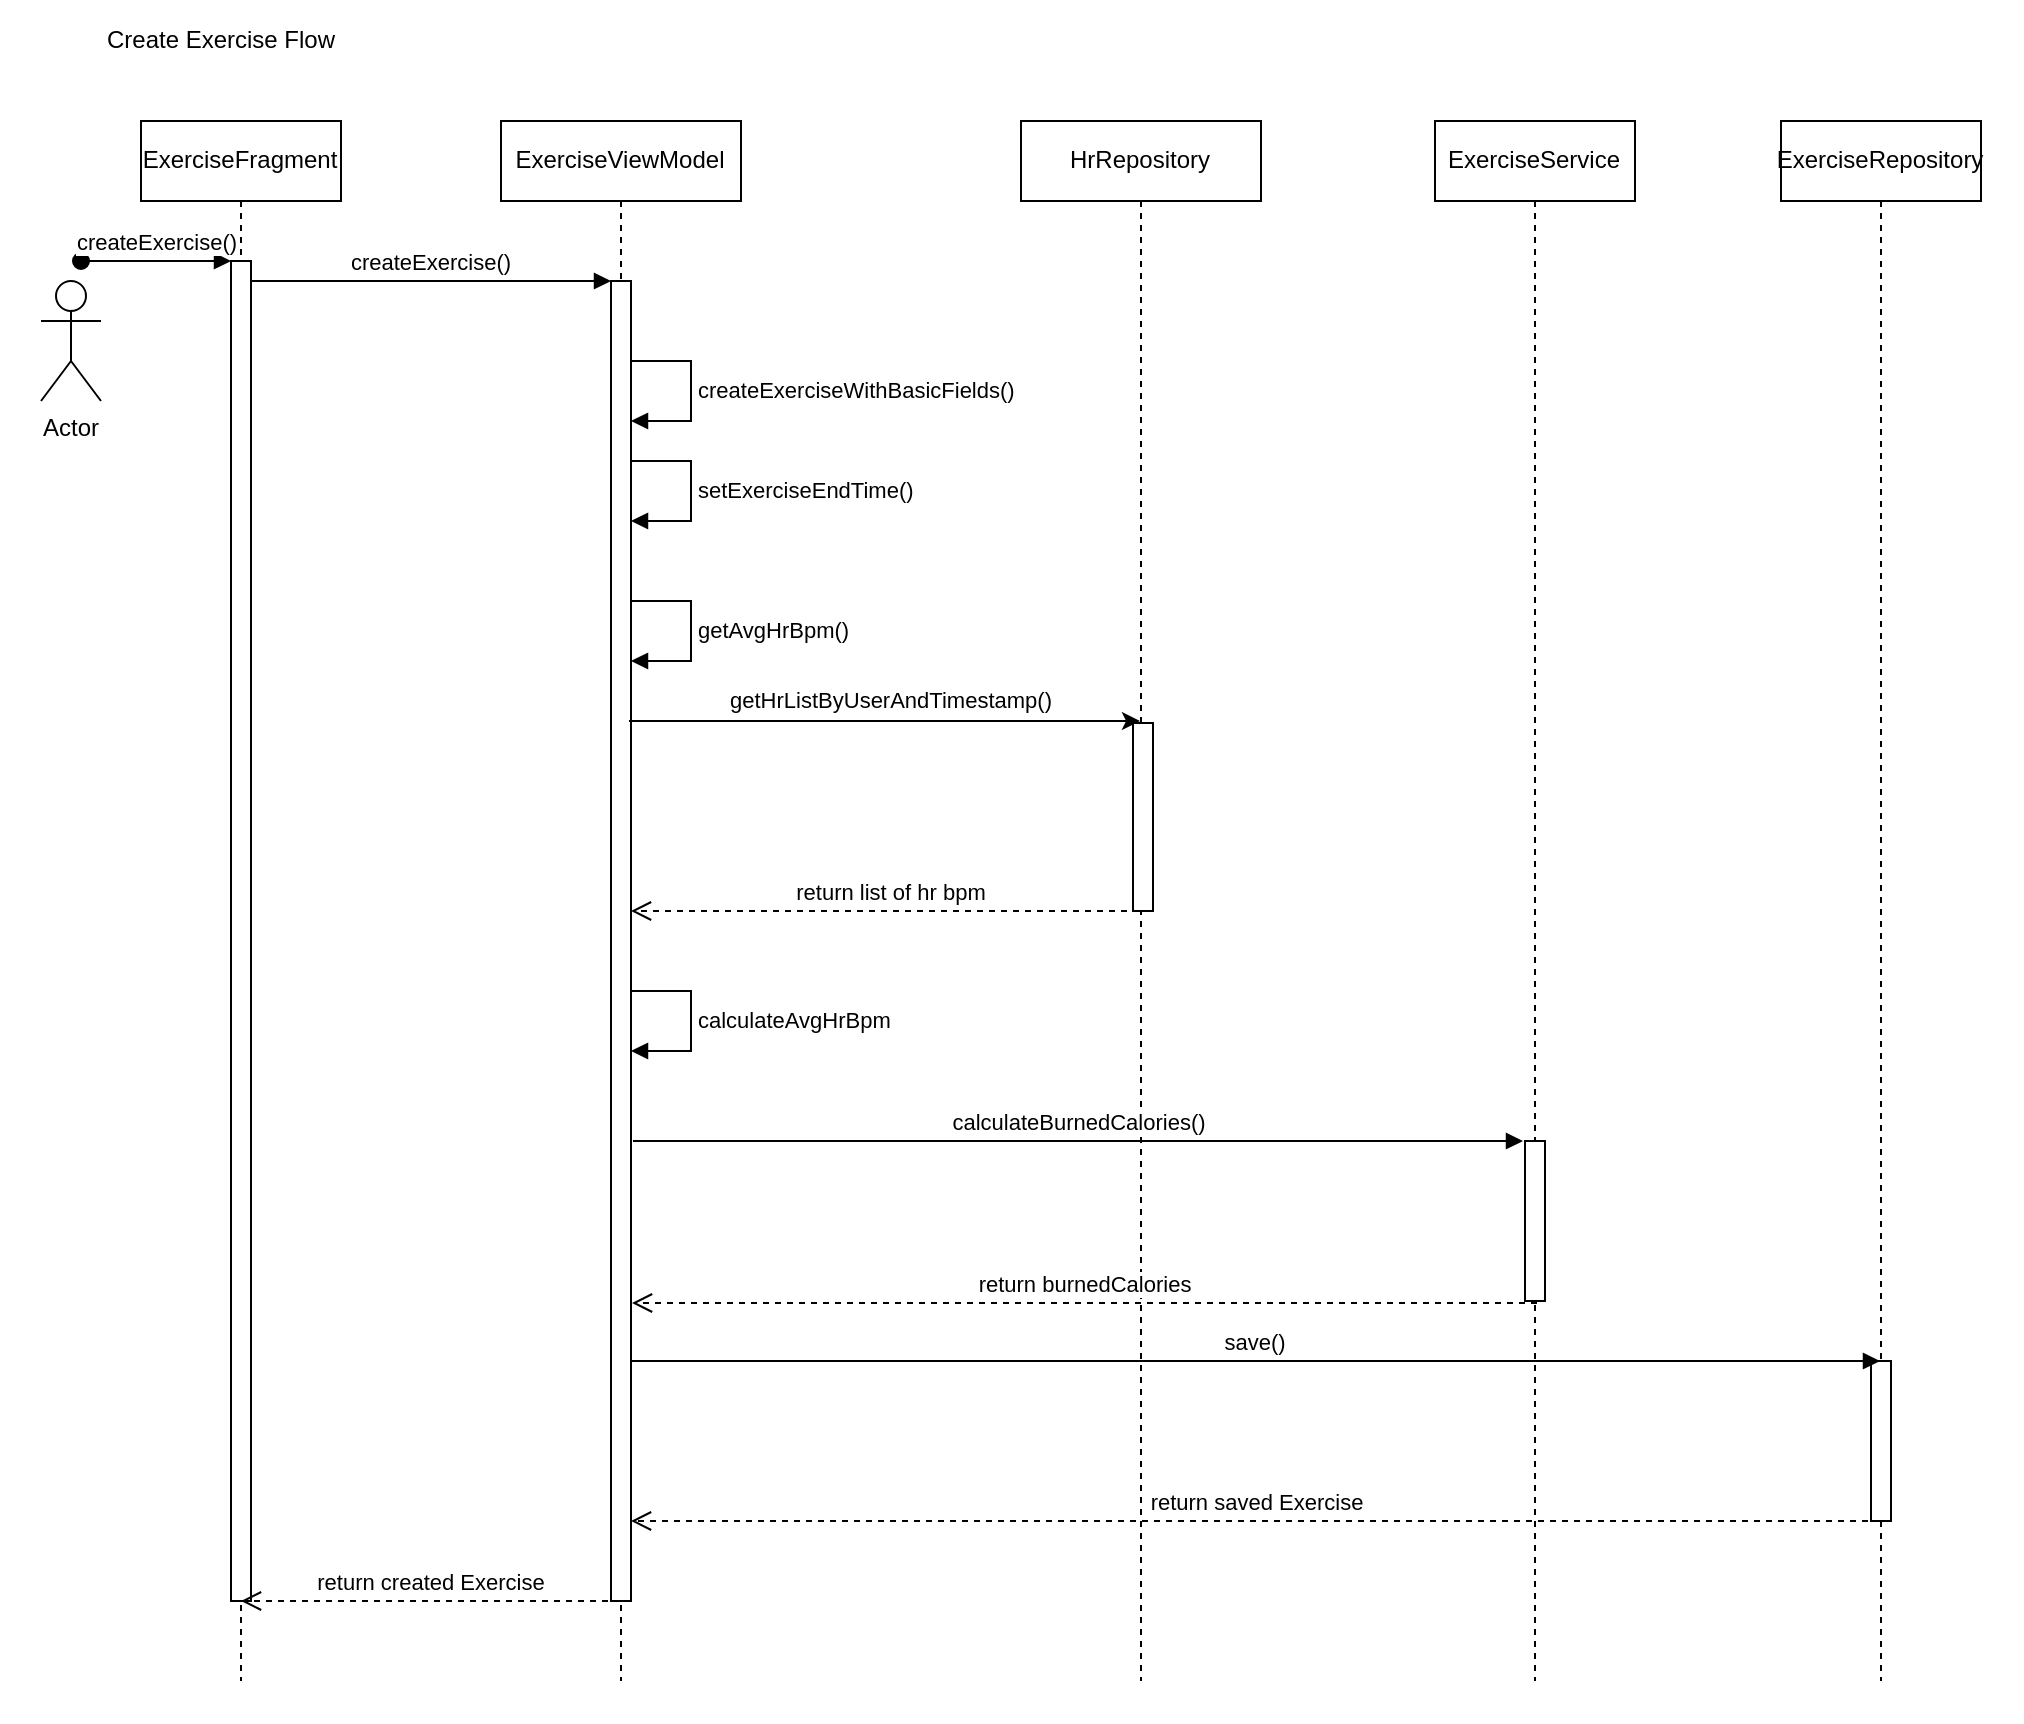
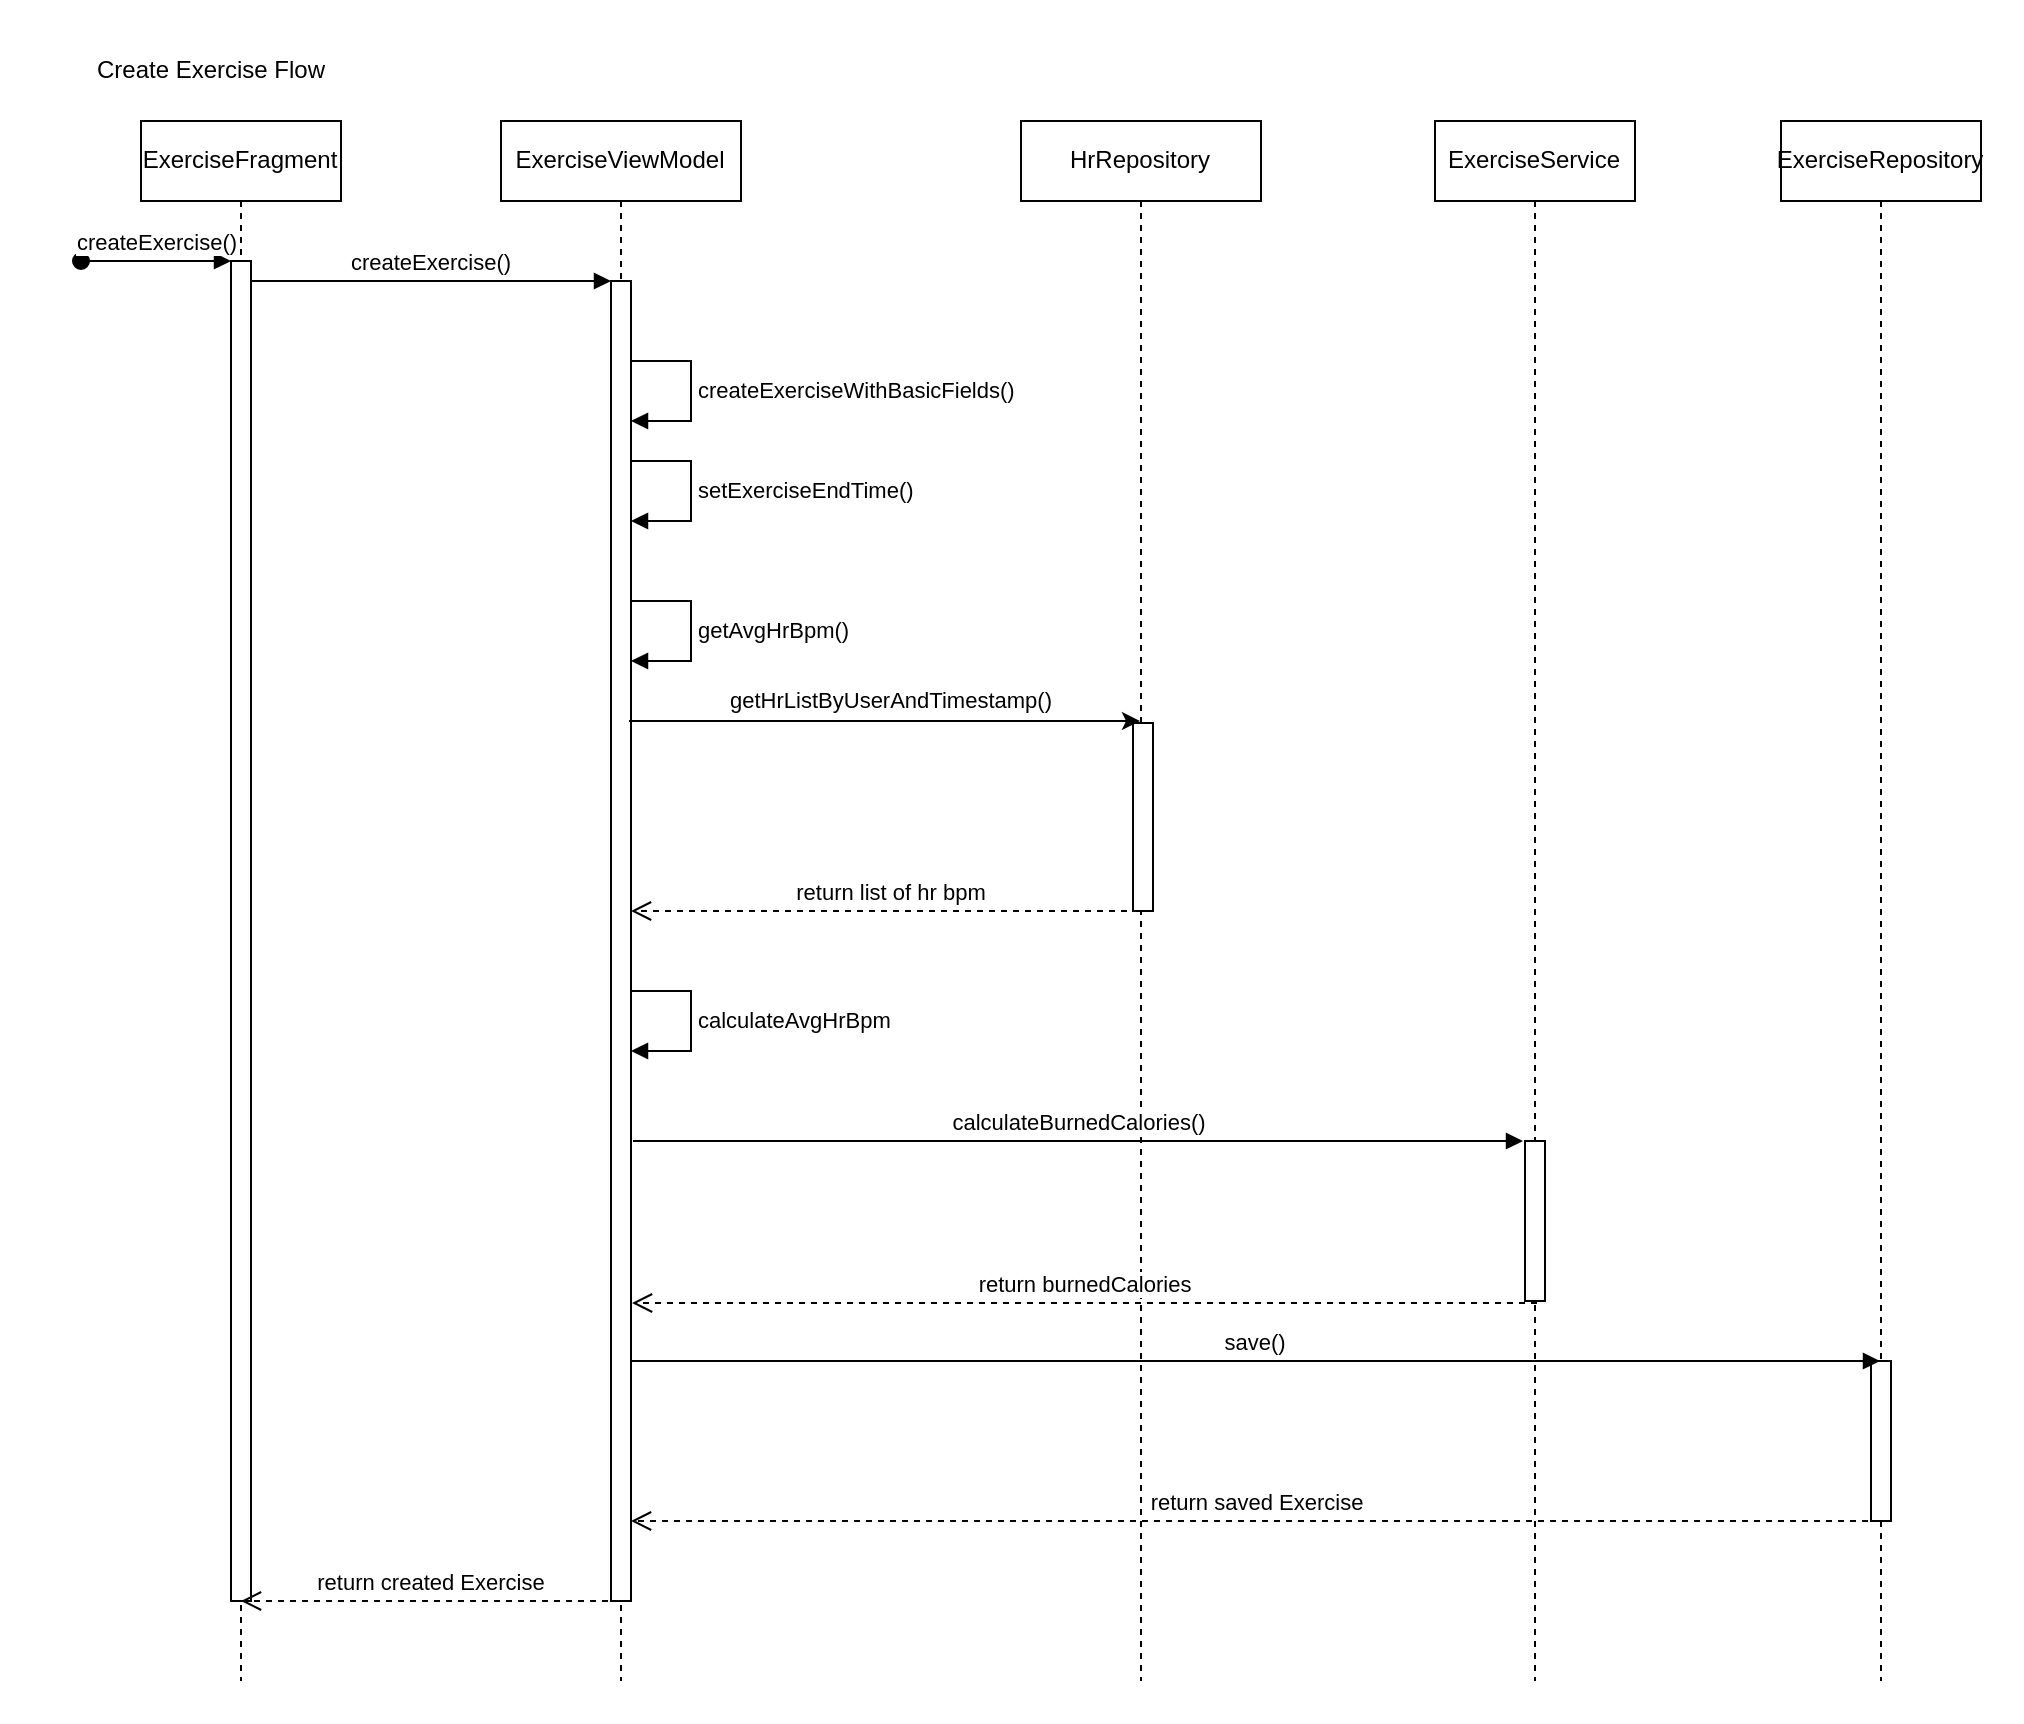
(221, 41) -> (211, 71)
(71, 341) -> none
